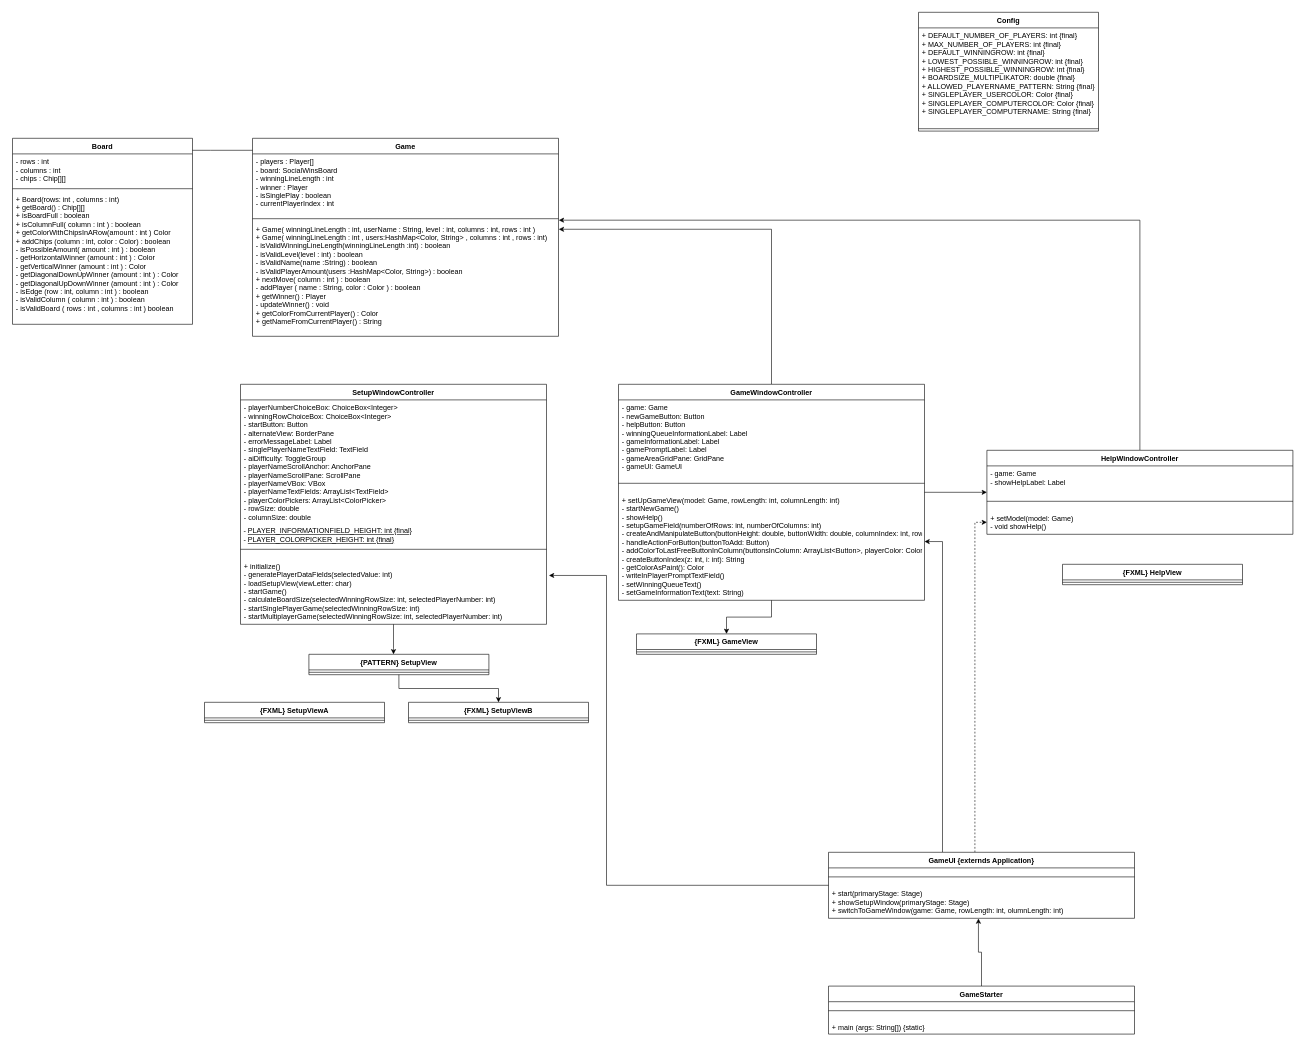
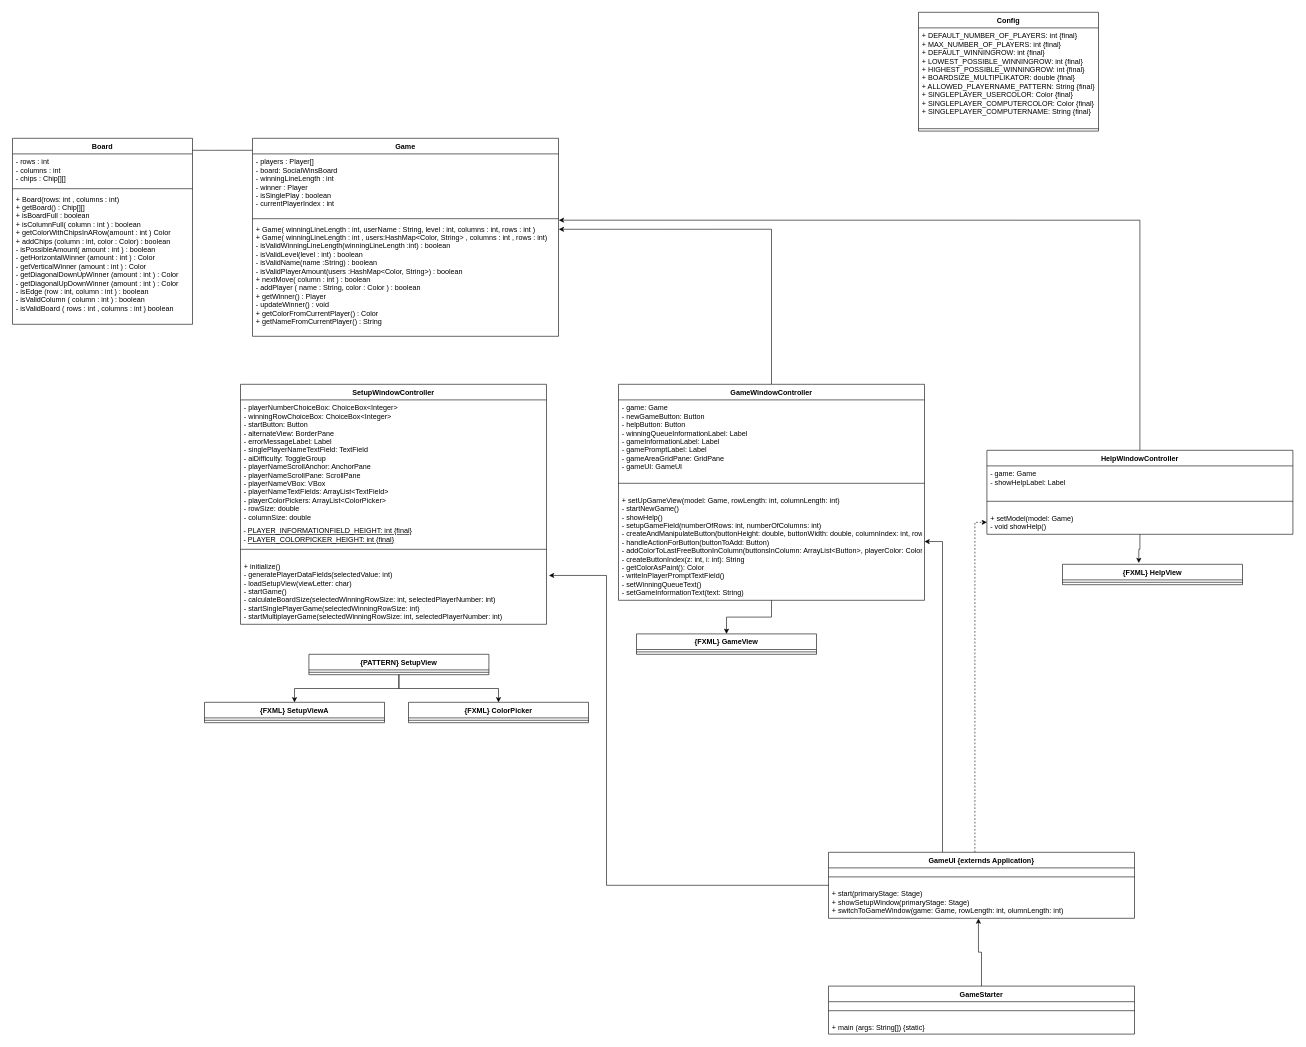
(981, 492) -> none
none -> (1139, 550)
(393, 638) -> none
none -> (340, 689)
(498, 710) -> (498, 710)
